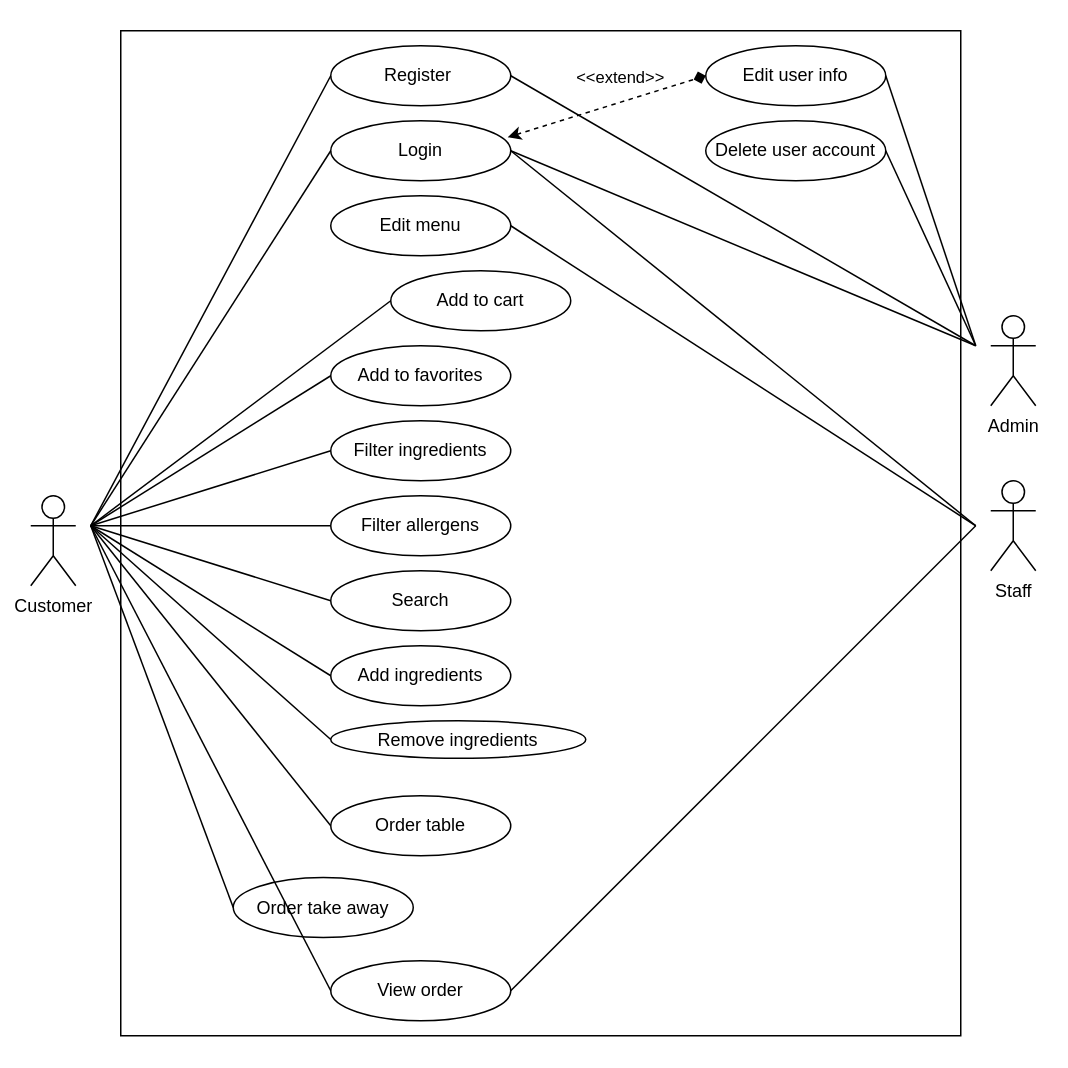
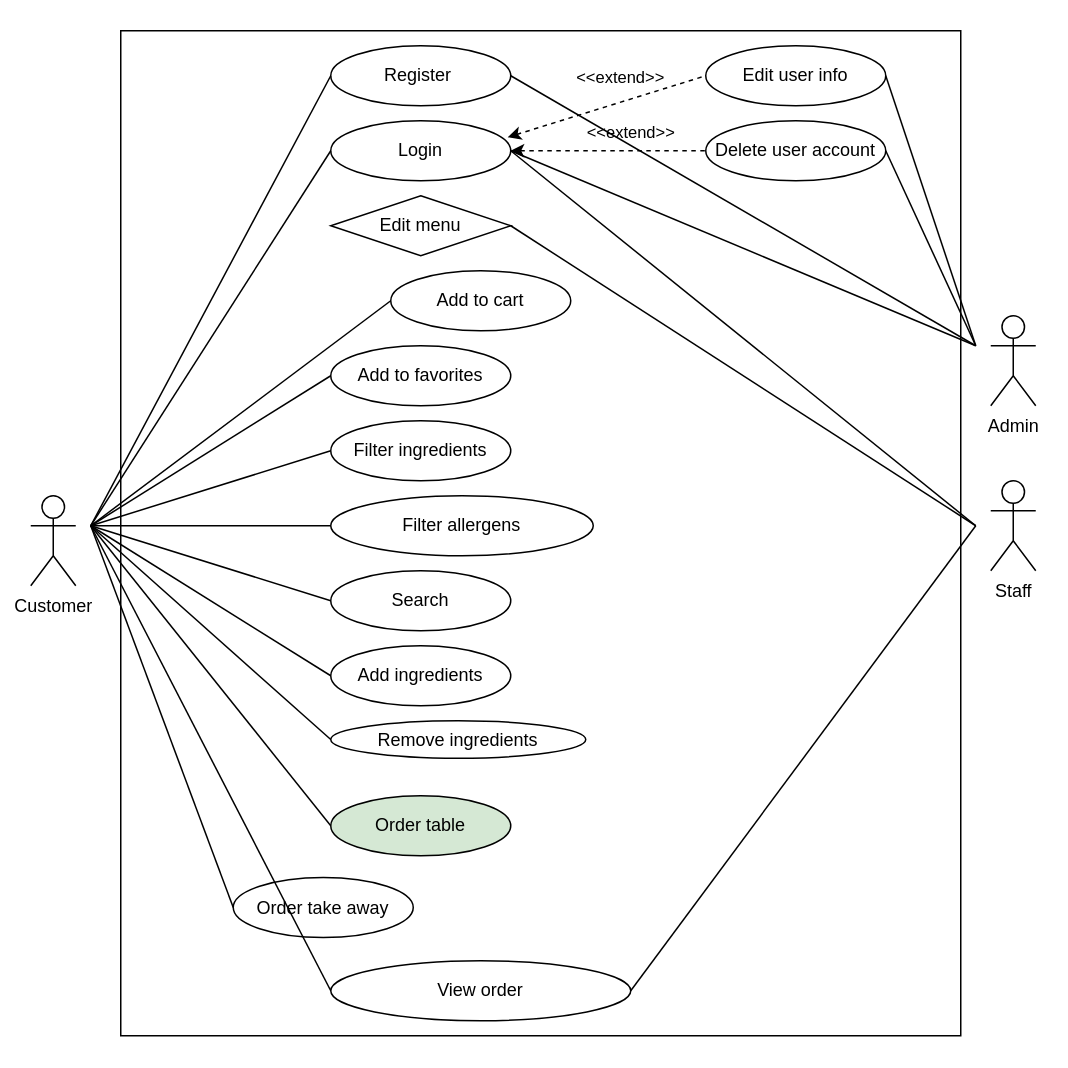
(693, 80) -> (699, 78)
none -> (576, 151)
(421, 226) -> (421, 226)
(421, 526) -> (462, 526)
(421, 826) -> (421, 826)
(421, 991) -> (481, 991)
